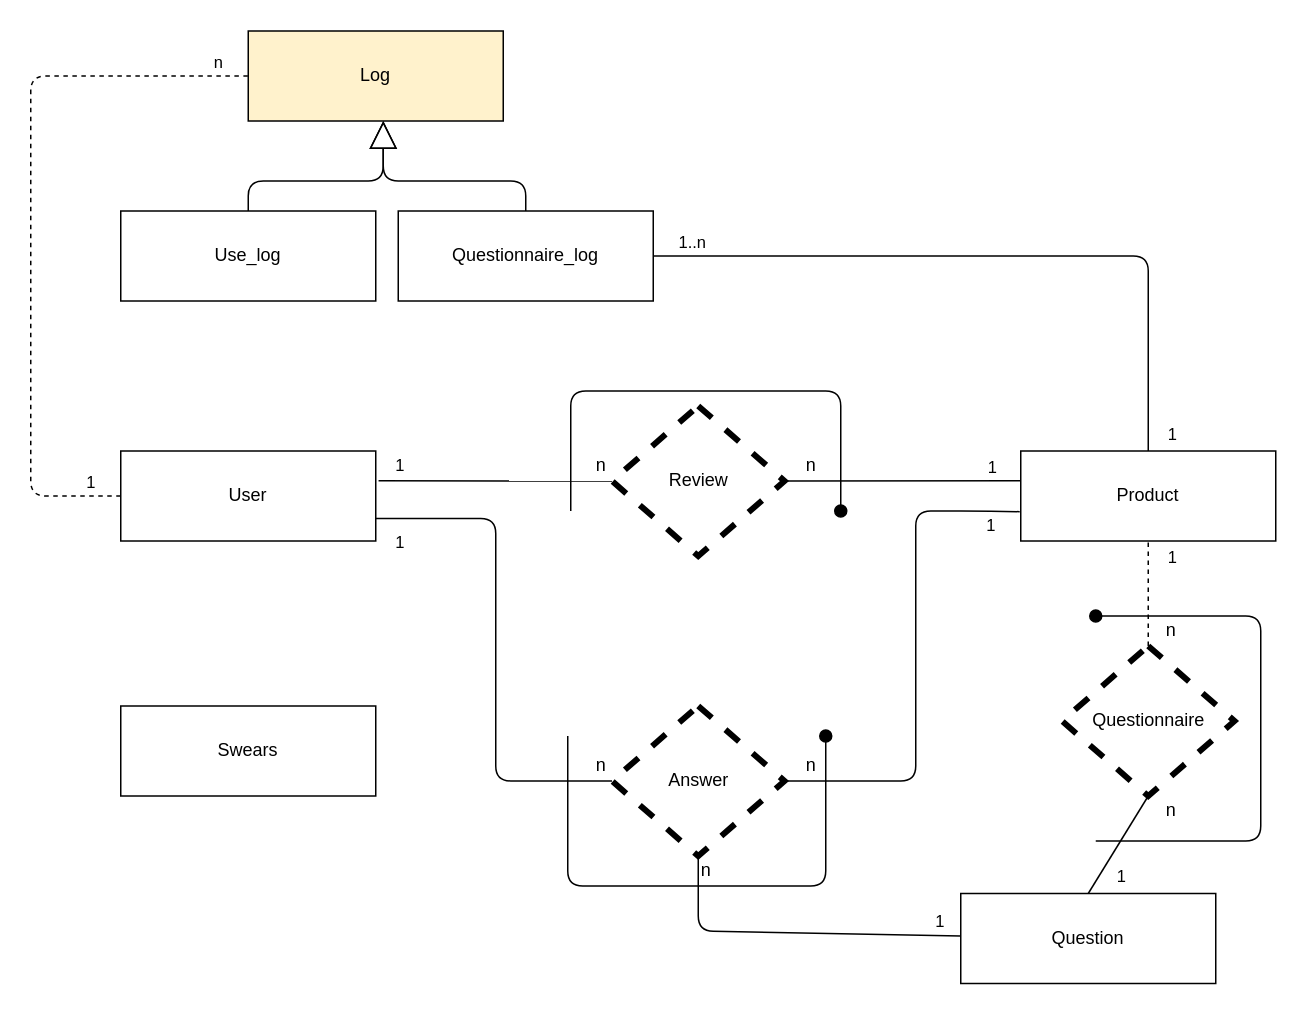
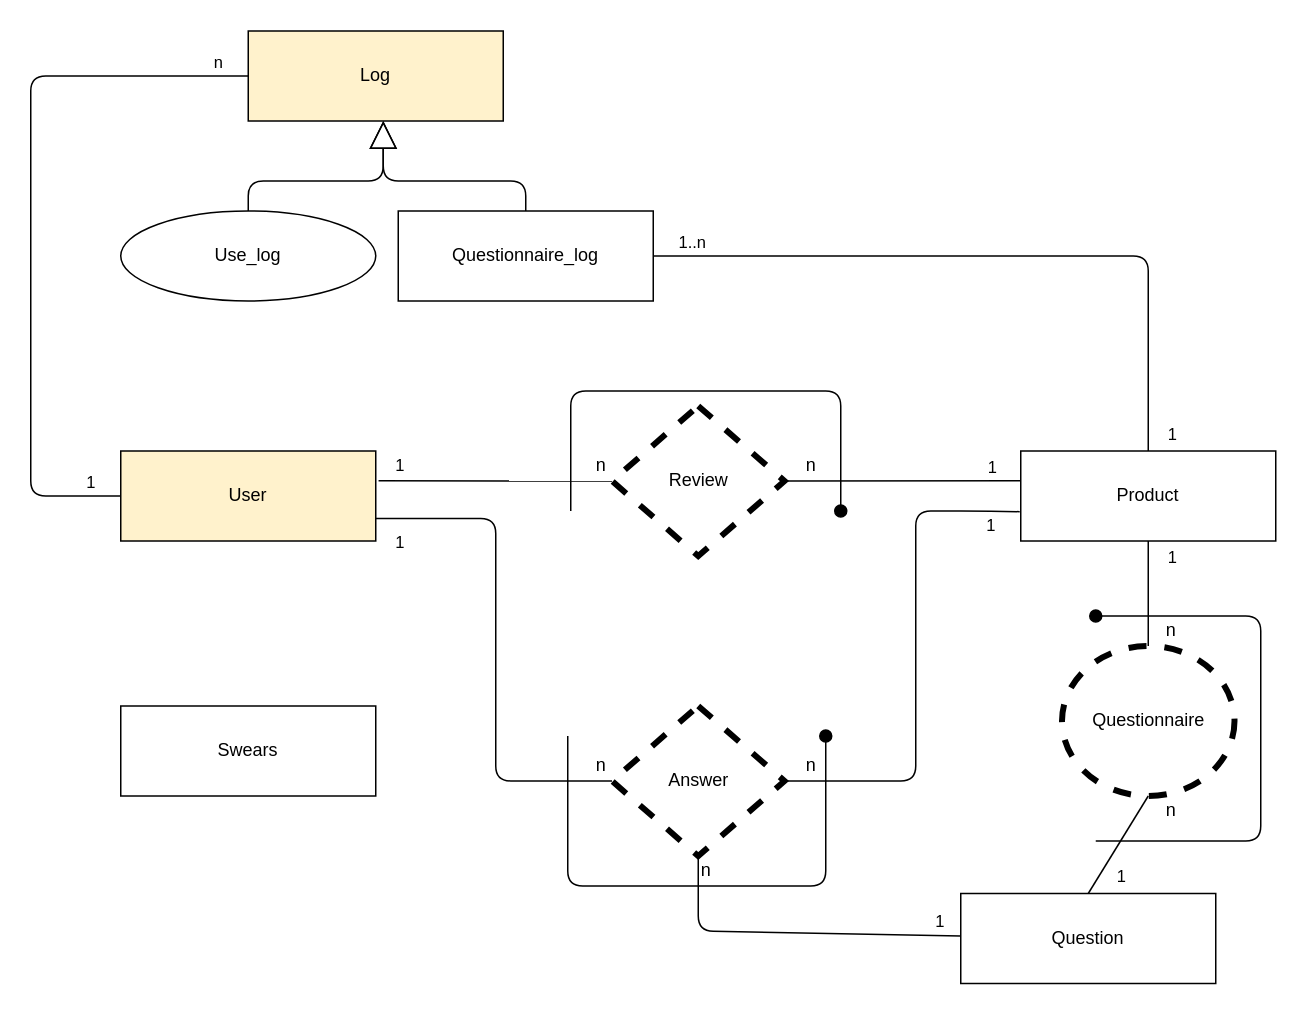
(31, 223) -> (31, 223)
(248, 256) -> (248, 256)
(248, 496) -> (248, 496)
(1148, 595) -> (1148, 595)
(1148, 721) -> (1148, 721)
